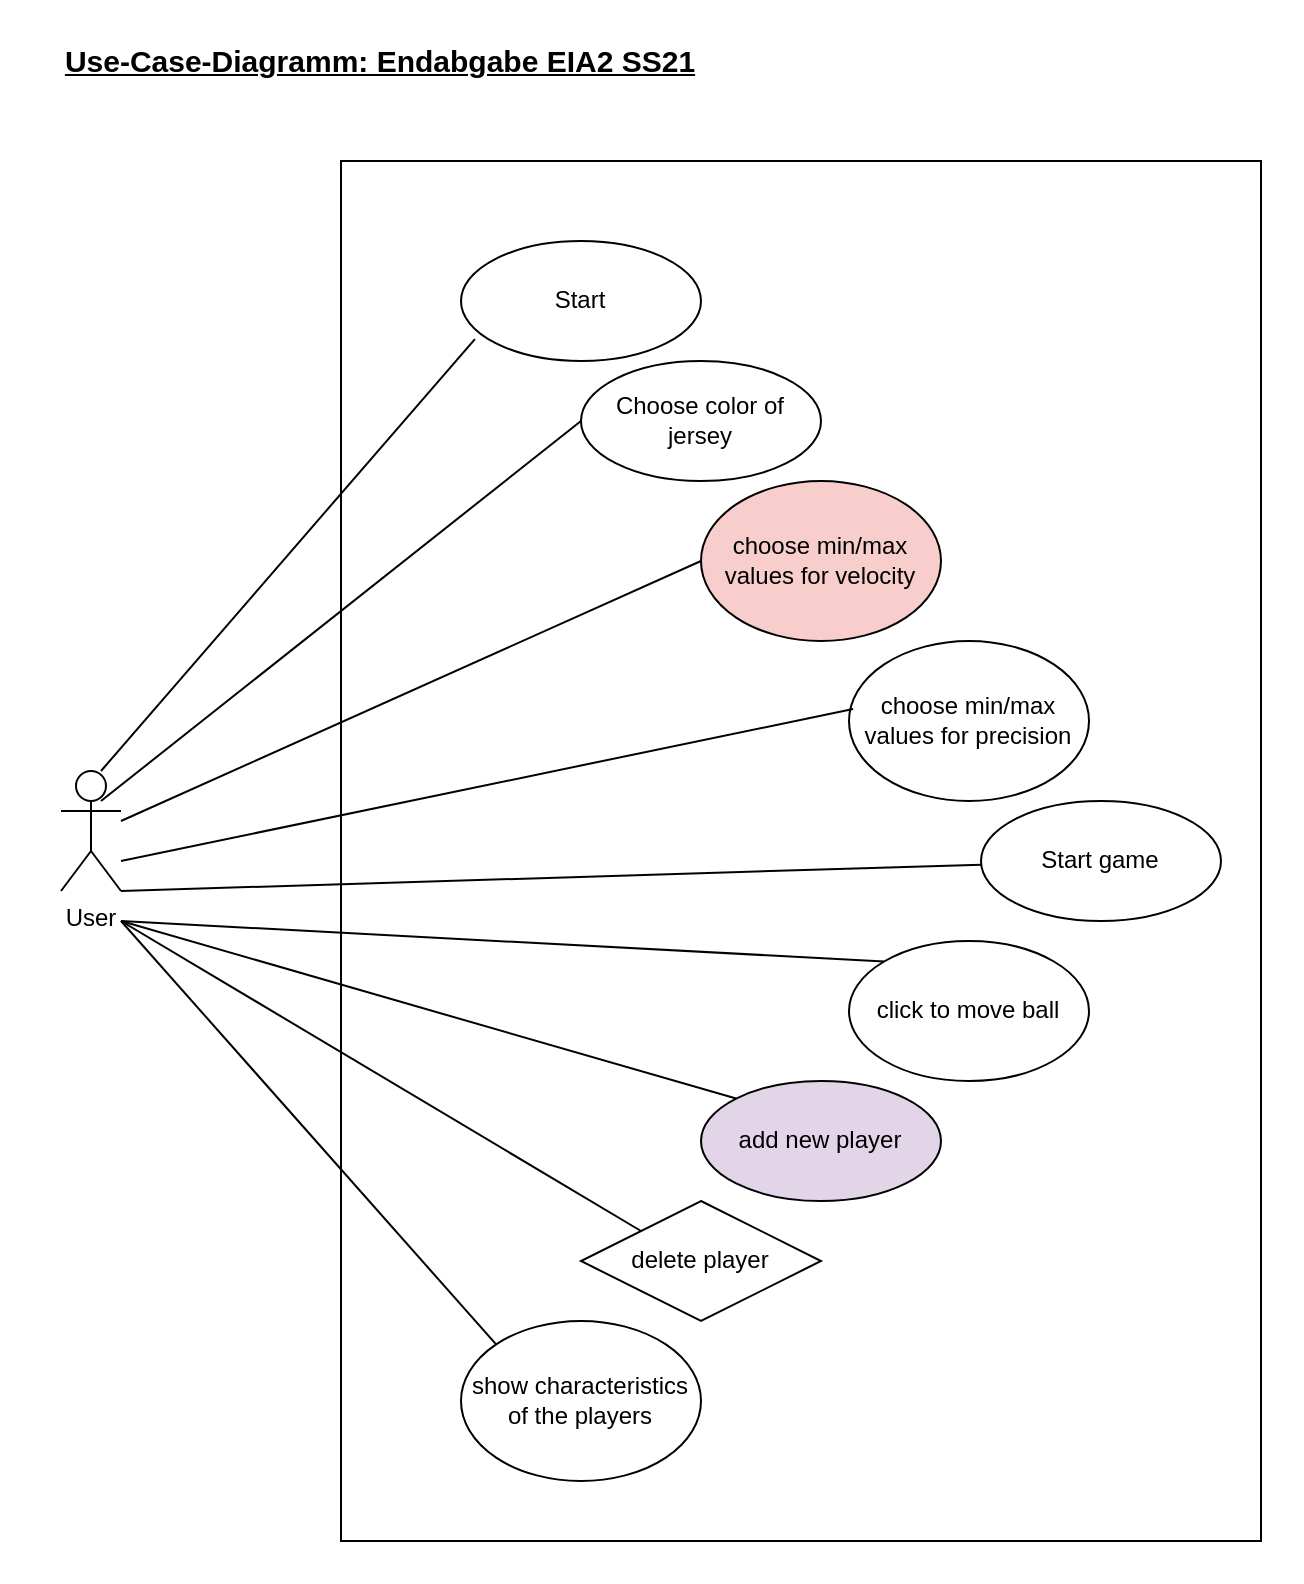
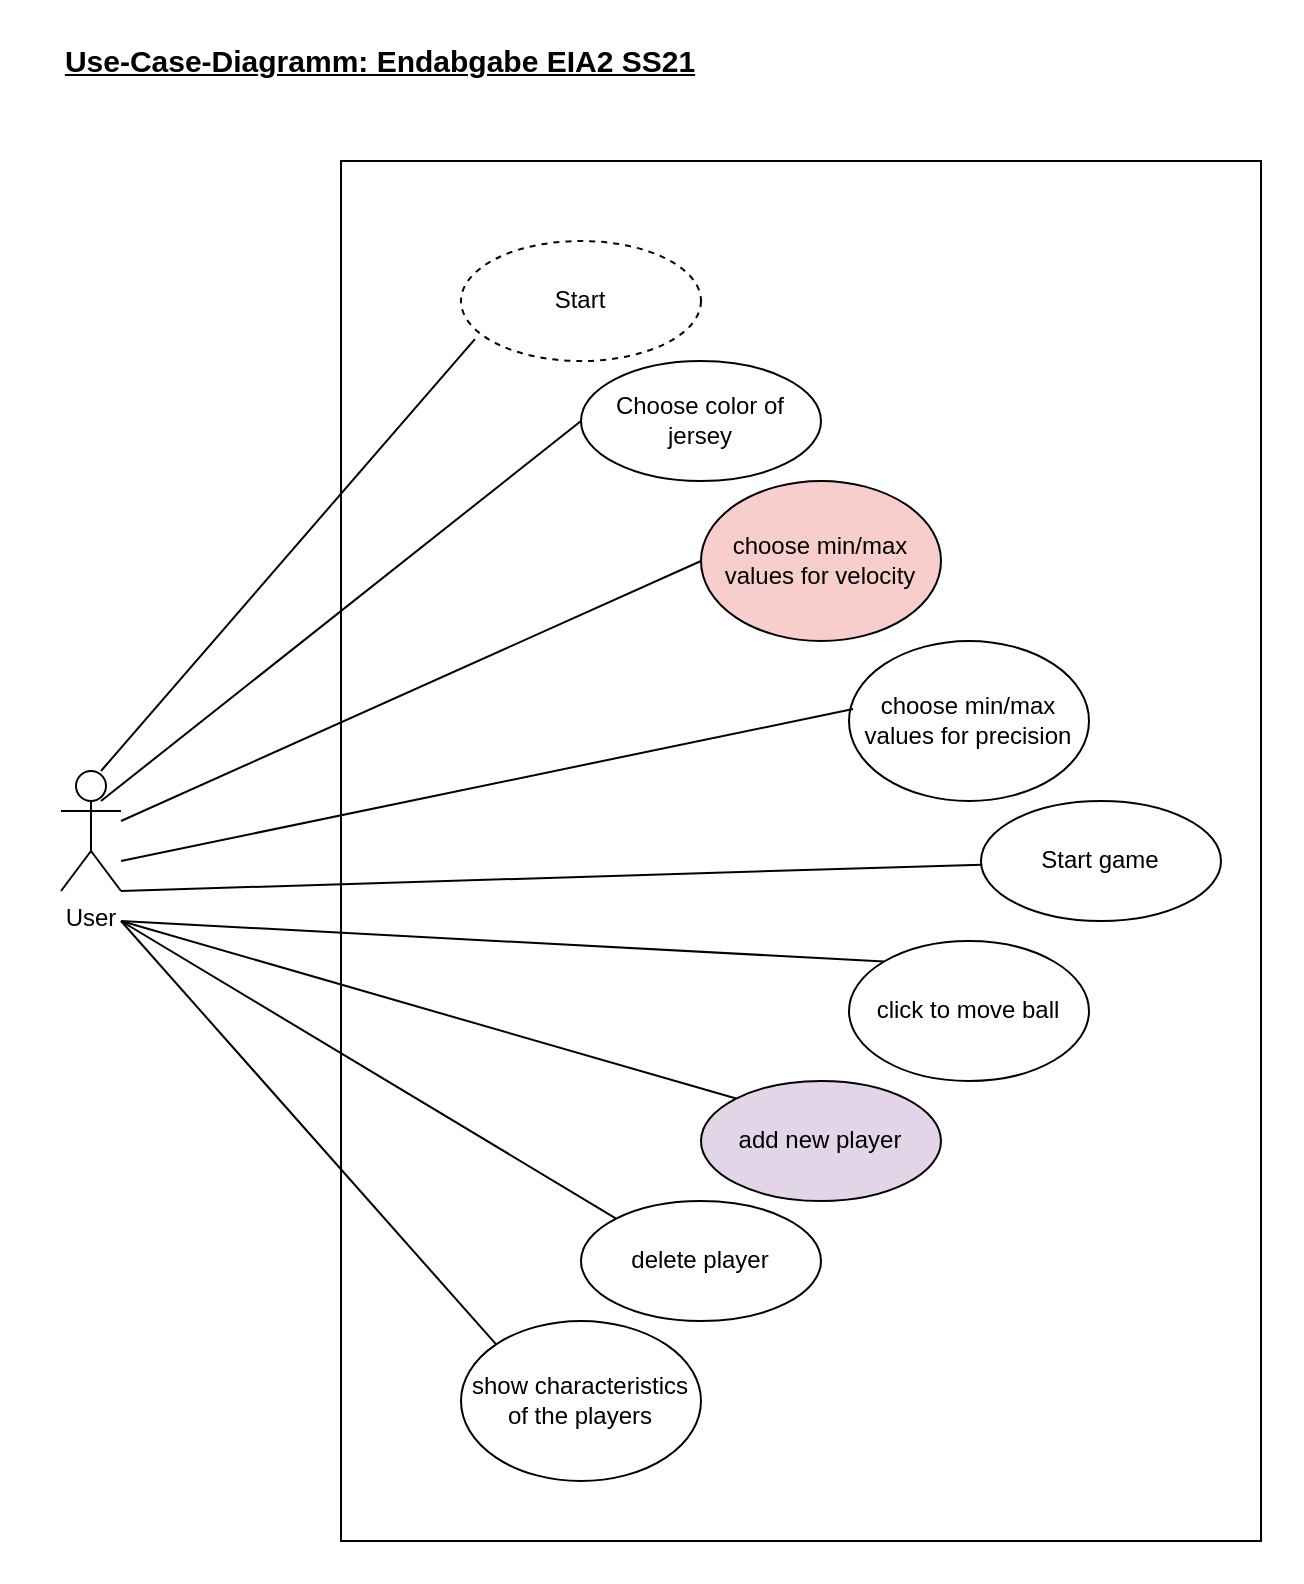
(581, 301) -> (581, 301)
(701, 1261) -> (701, 1261)
